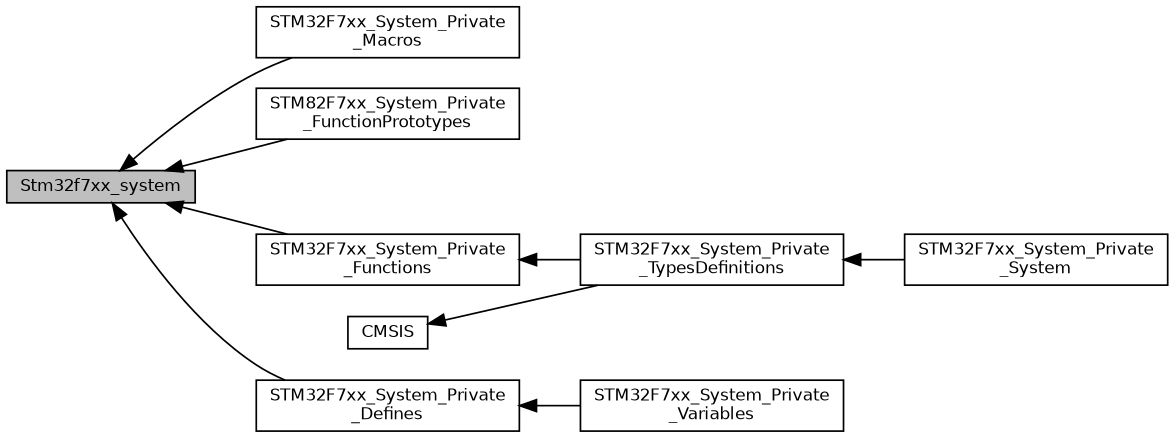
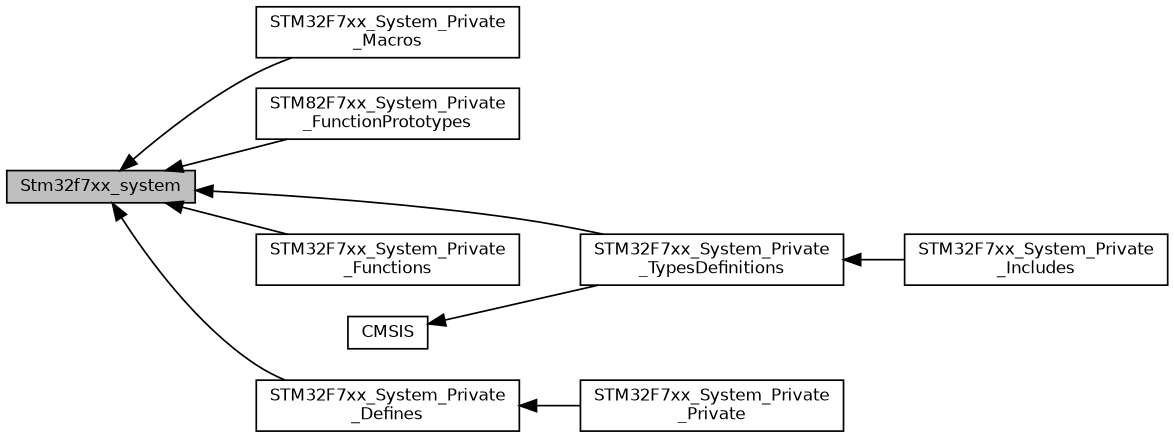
(558, 260) -> (409, 206)
(1036, 260) -> (1036, 260)
(712, 406) -> (712, 406)
